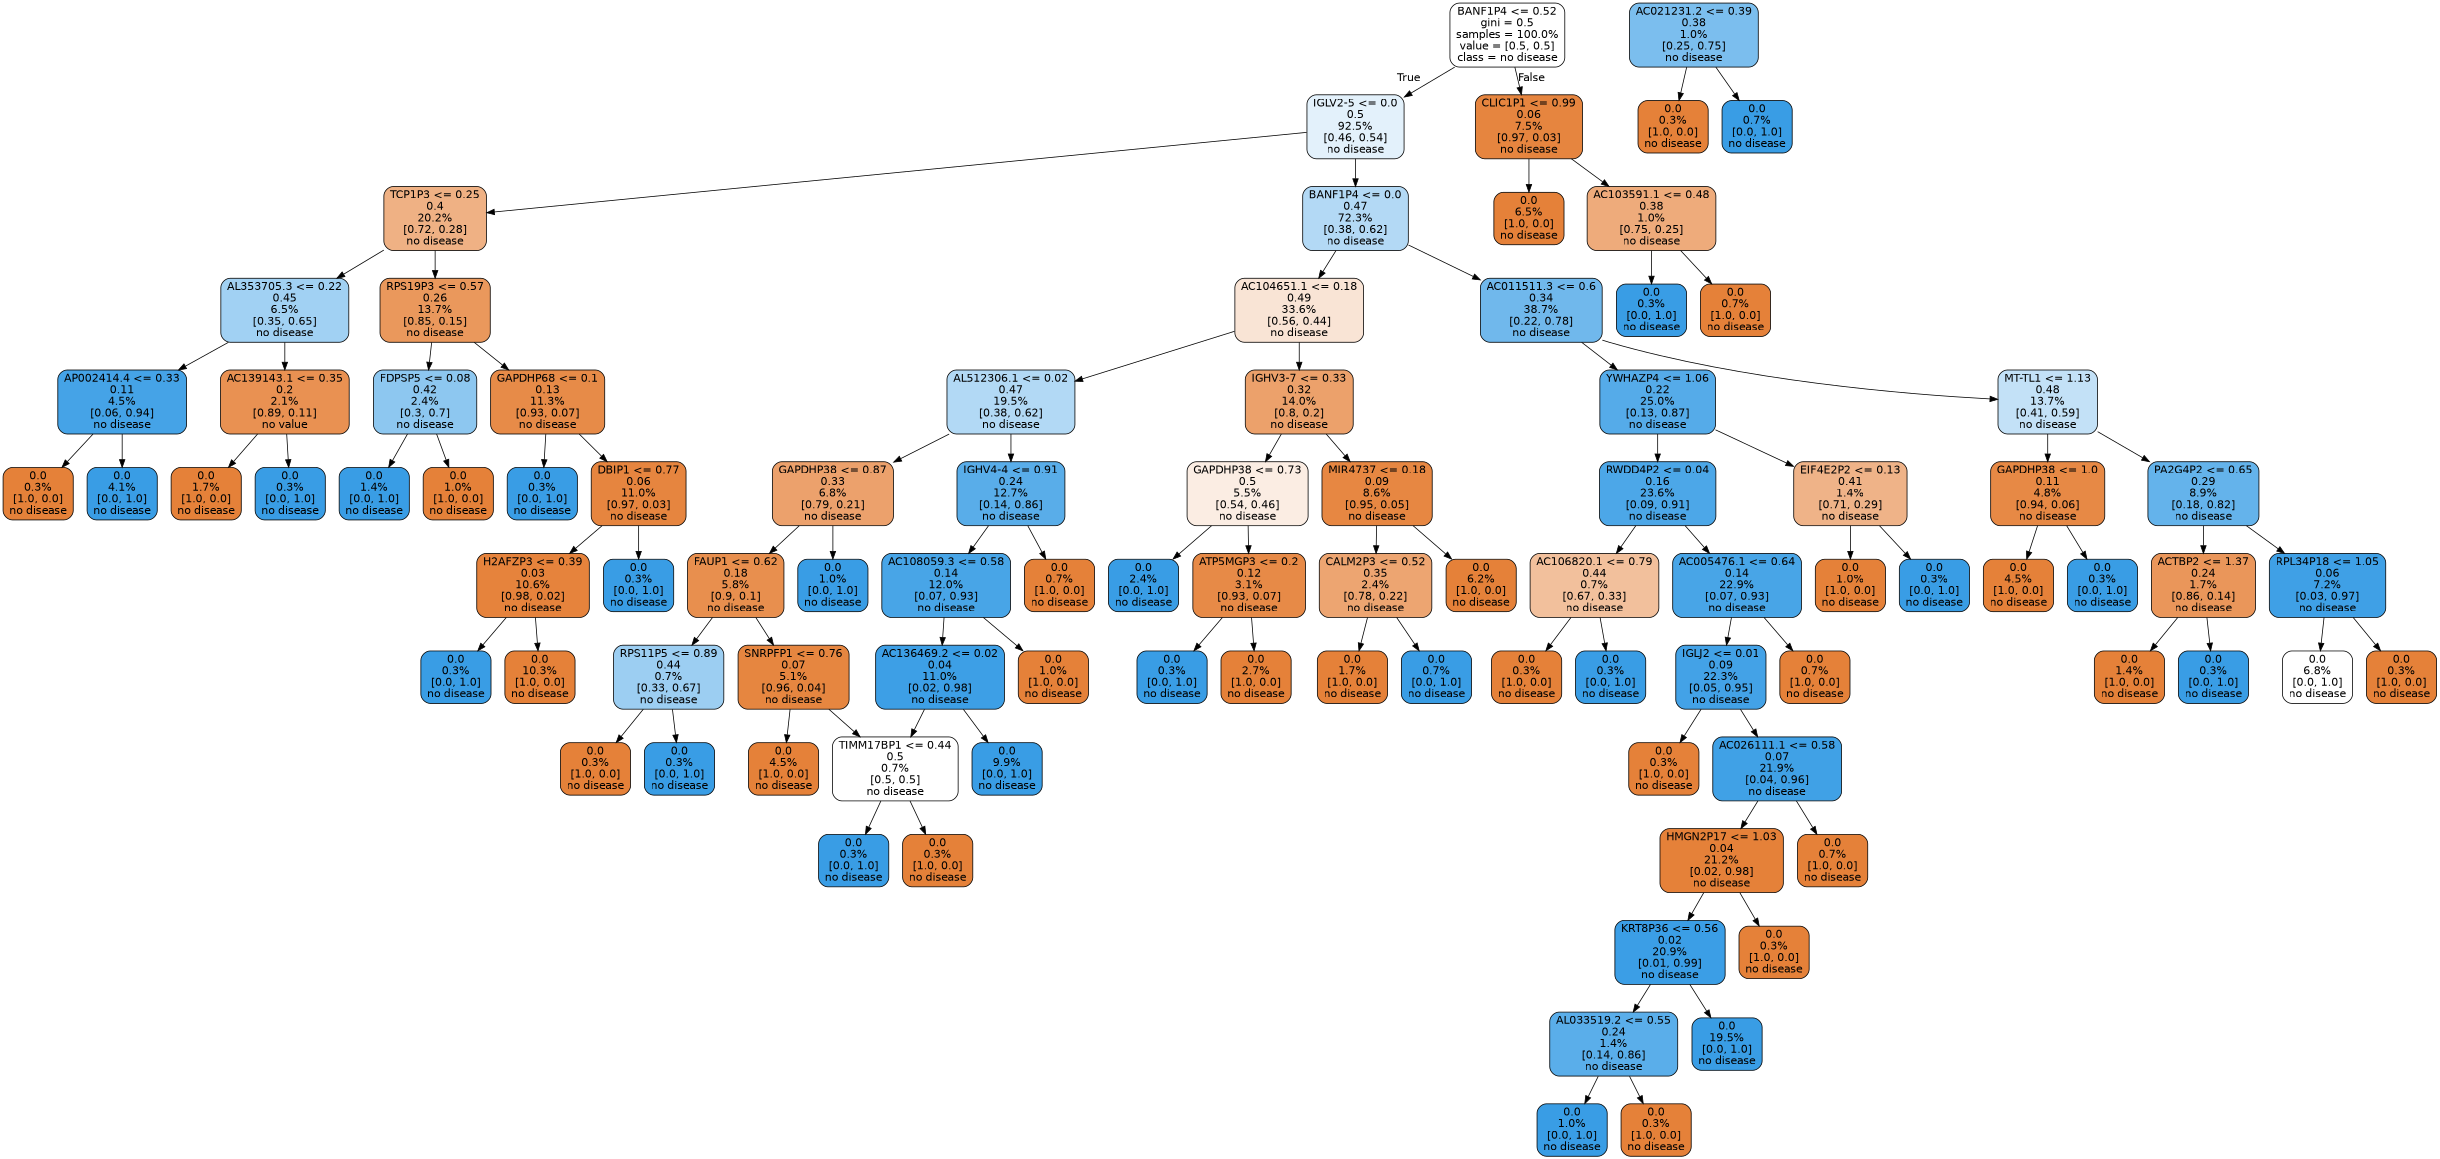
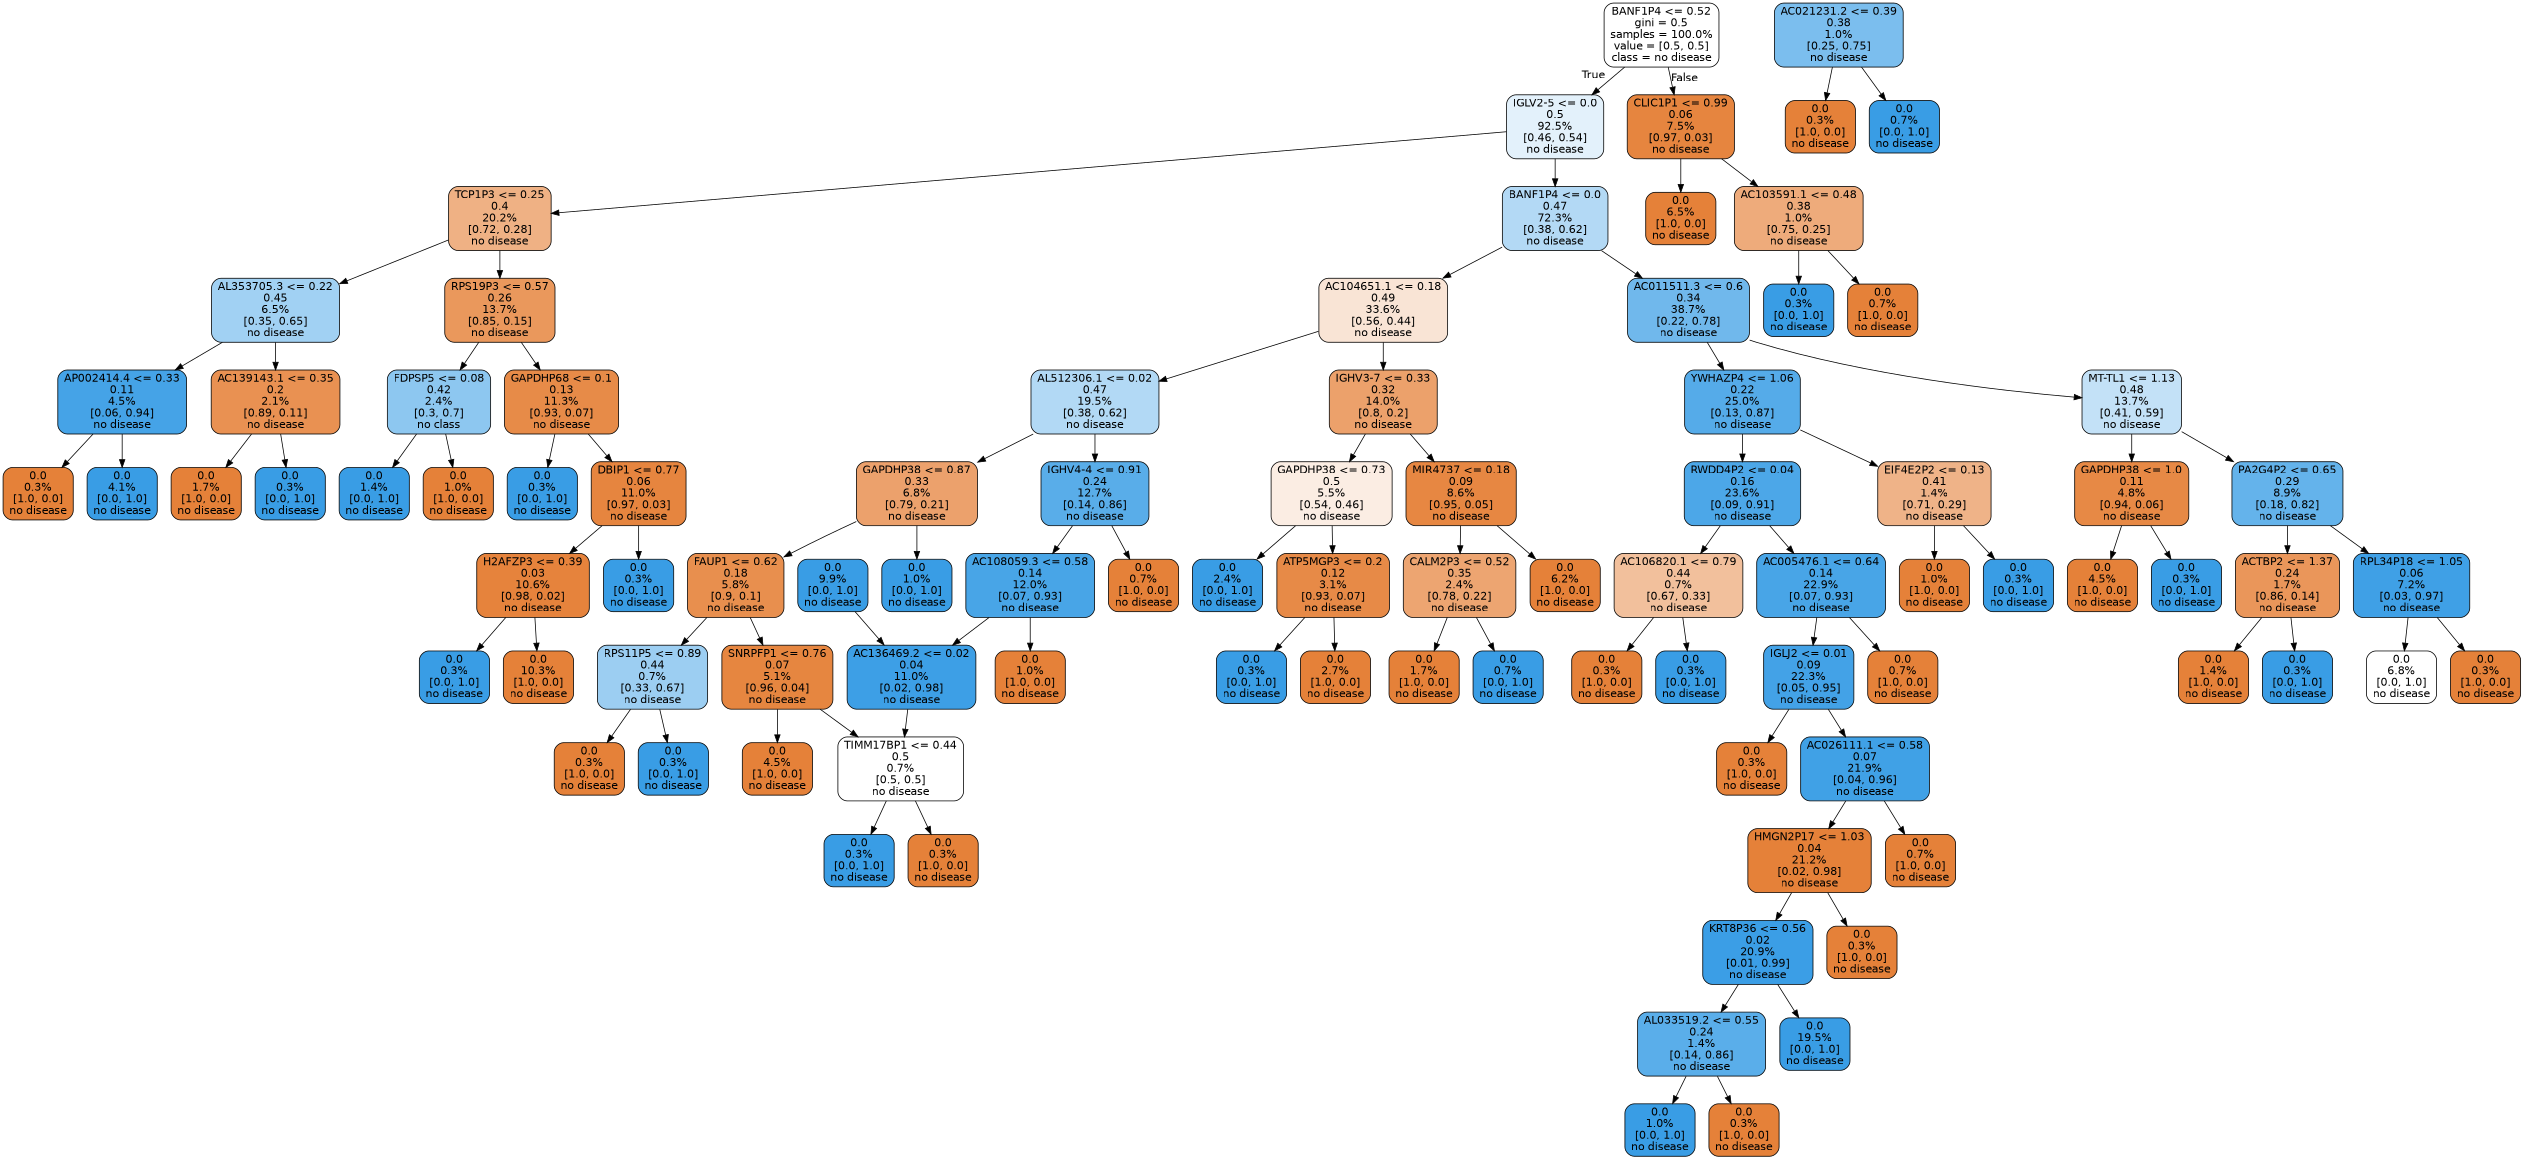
(285, 402) -> (276, 402)
(425, 402) -> (439, 402)
(973, 723) -> (867, 625)
